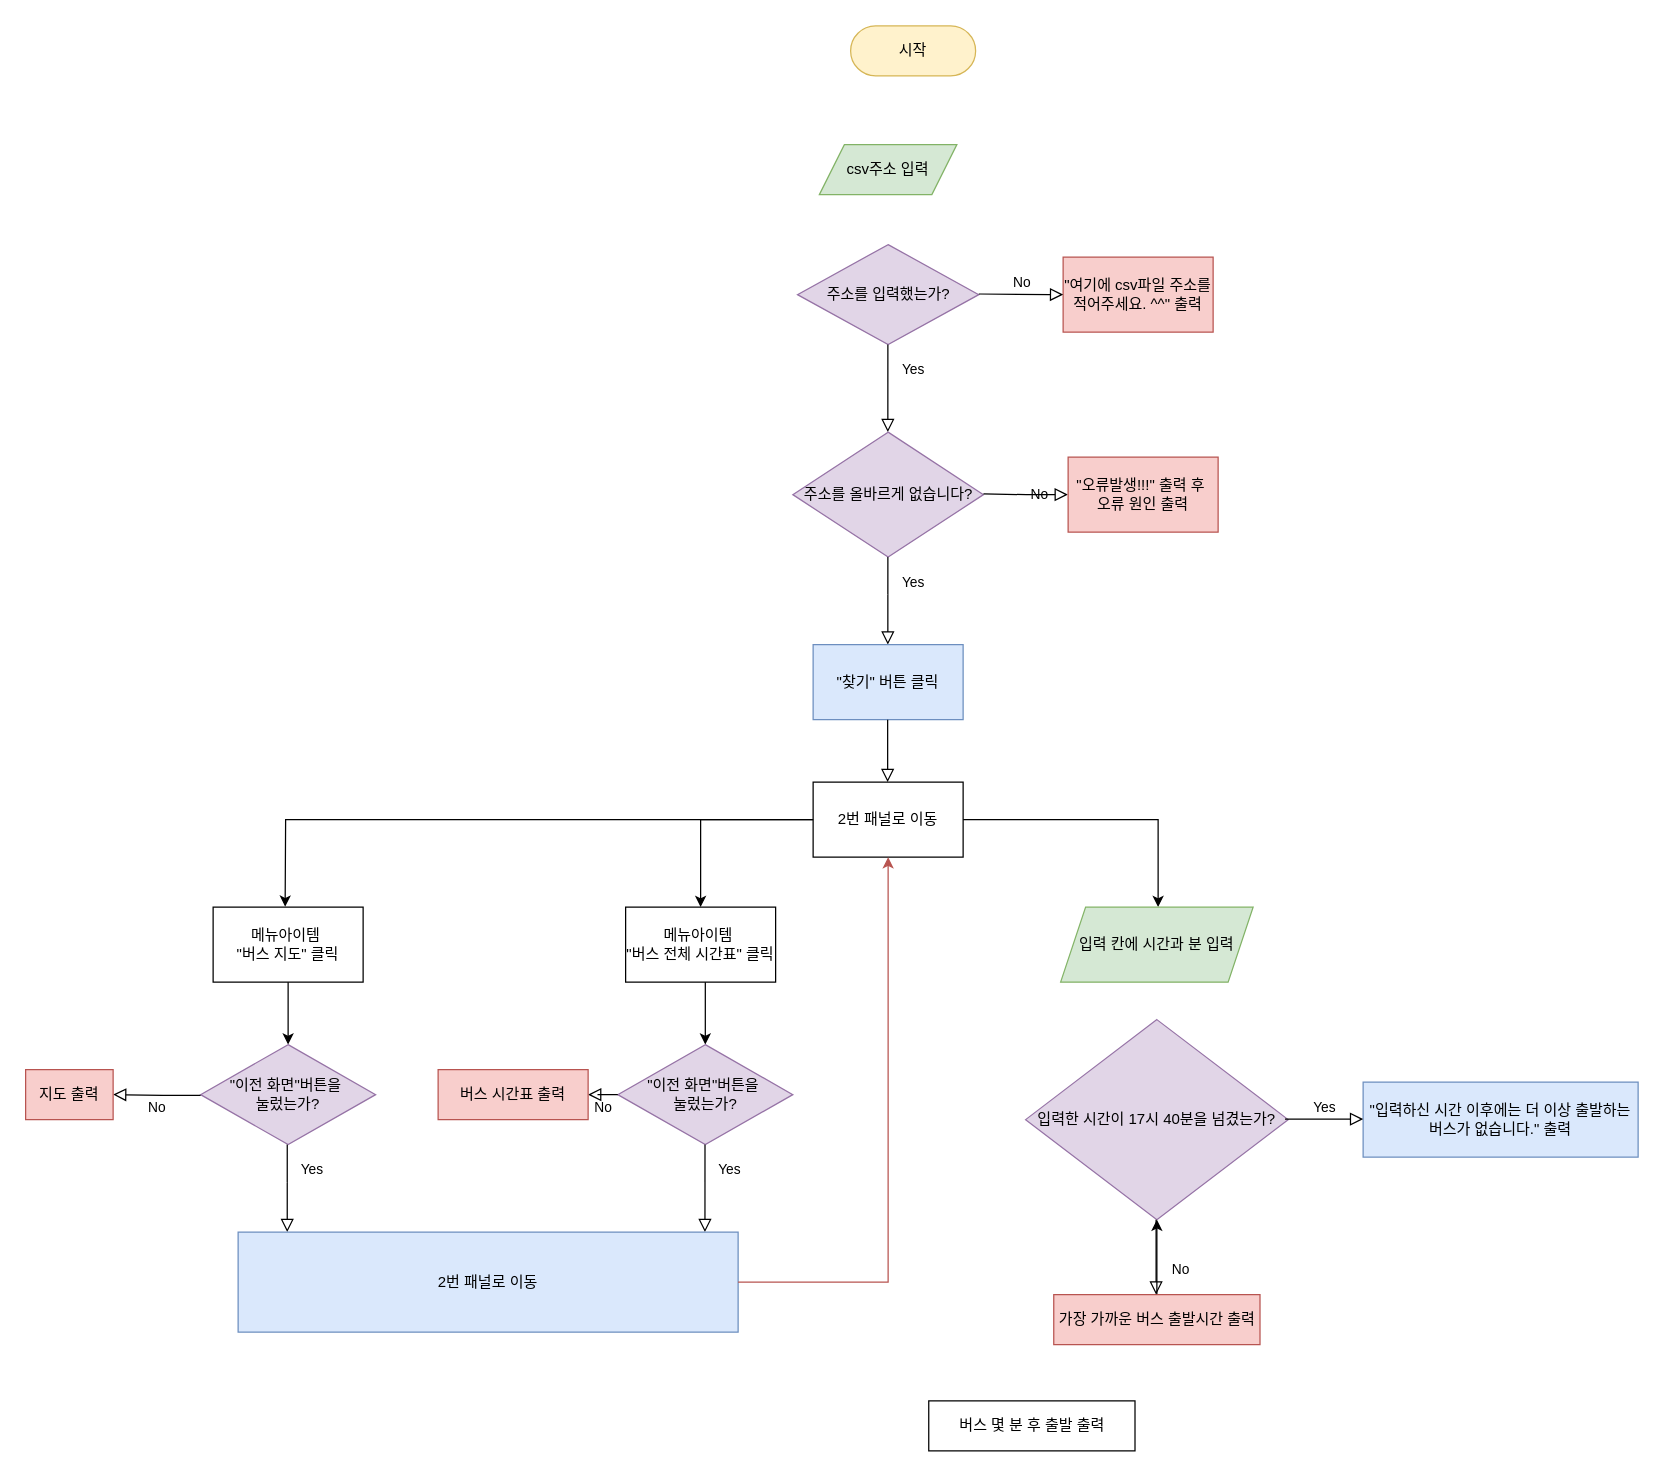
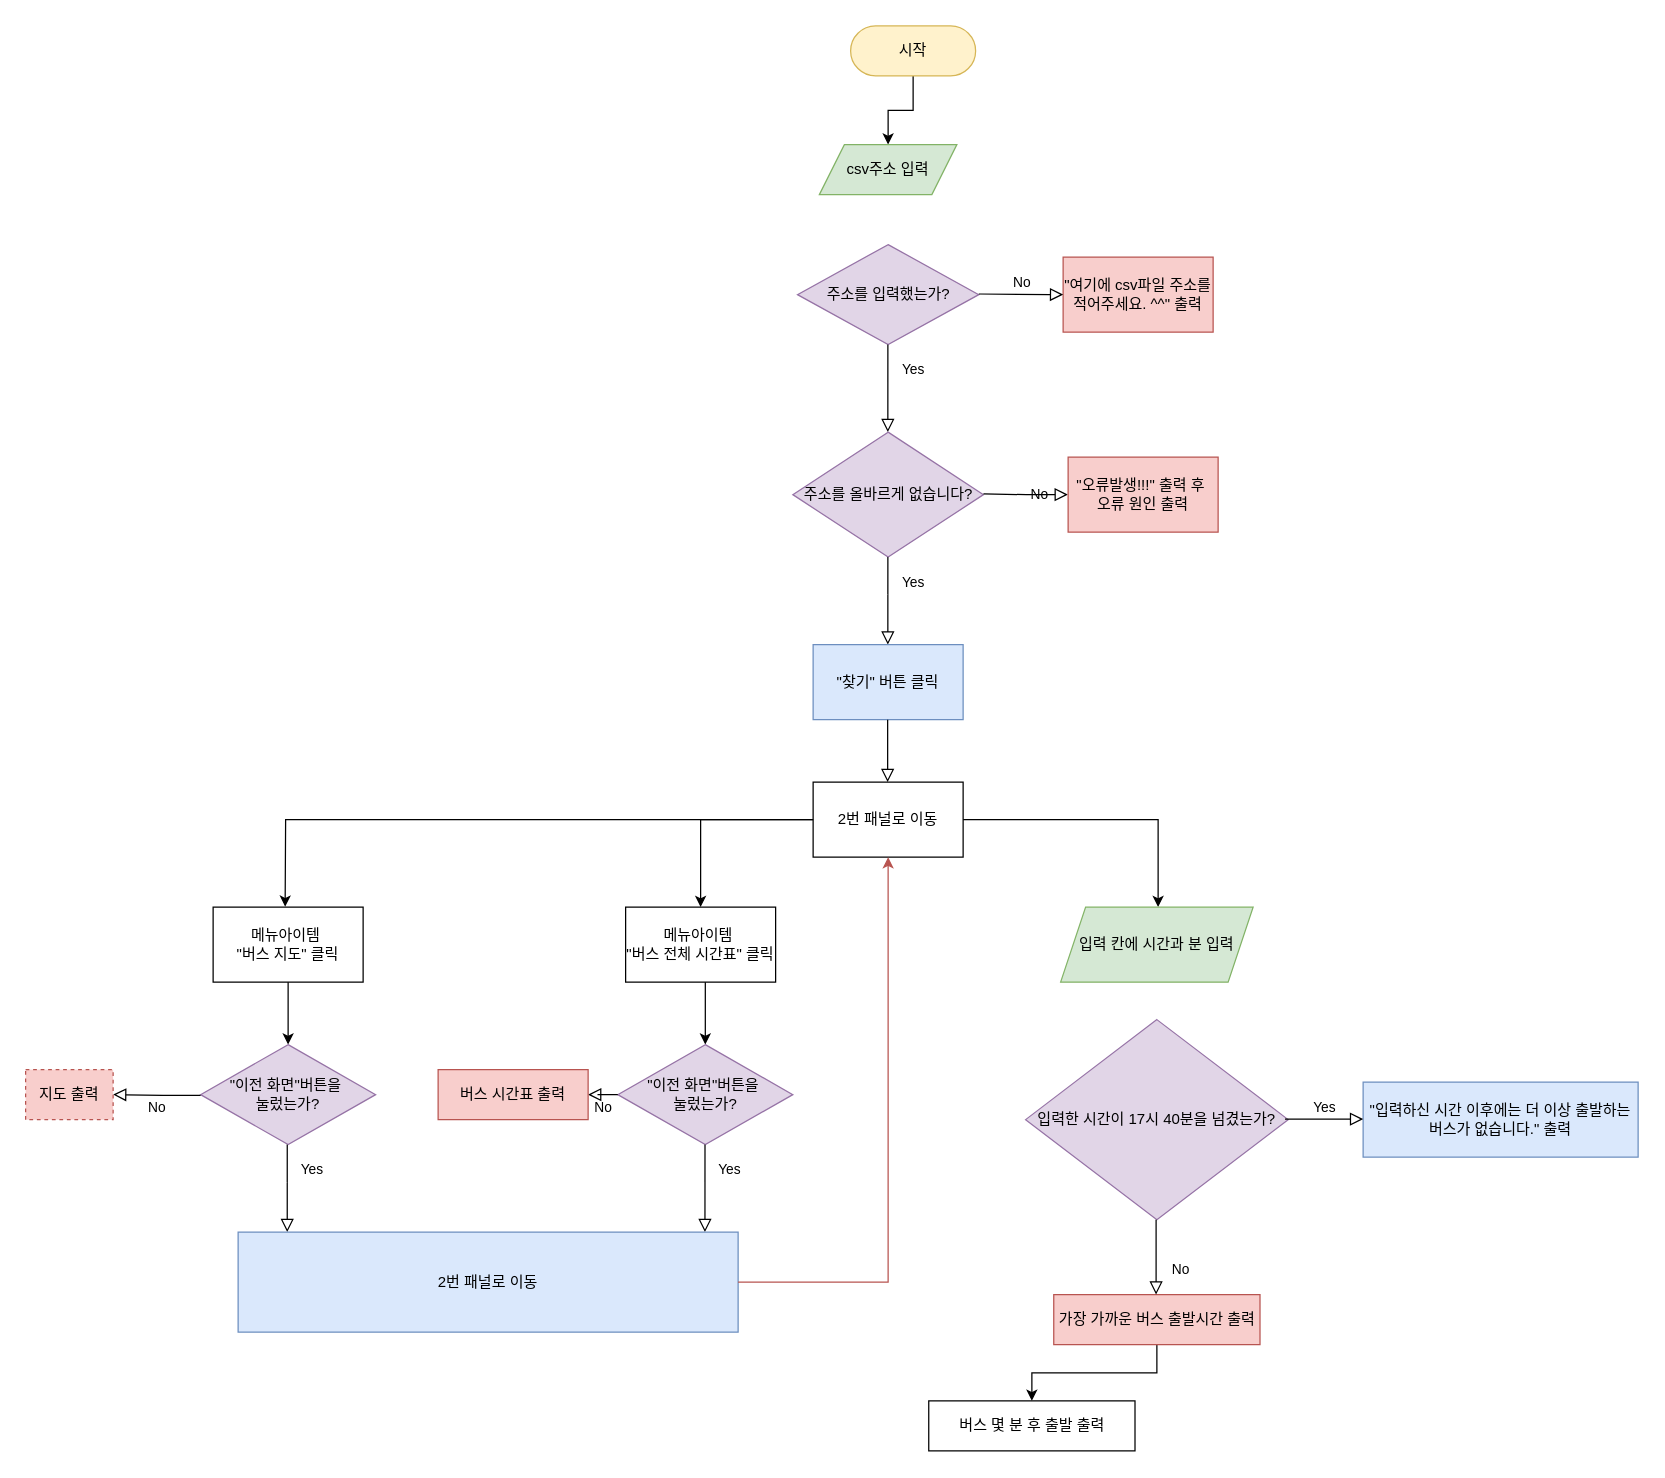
none -> (905, 110)
(69, 1094) -> (69, 1094)
(1157, 1288) -> (1099, 1373)
